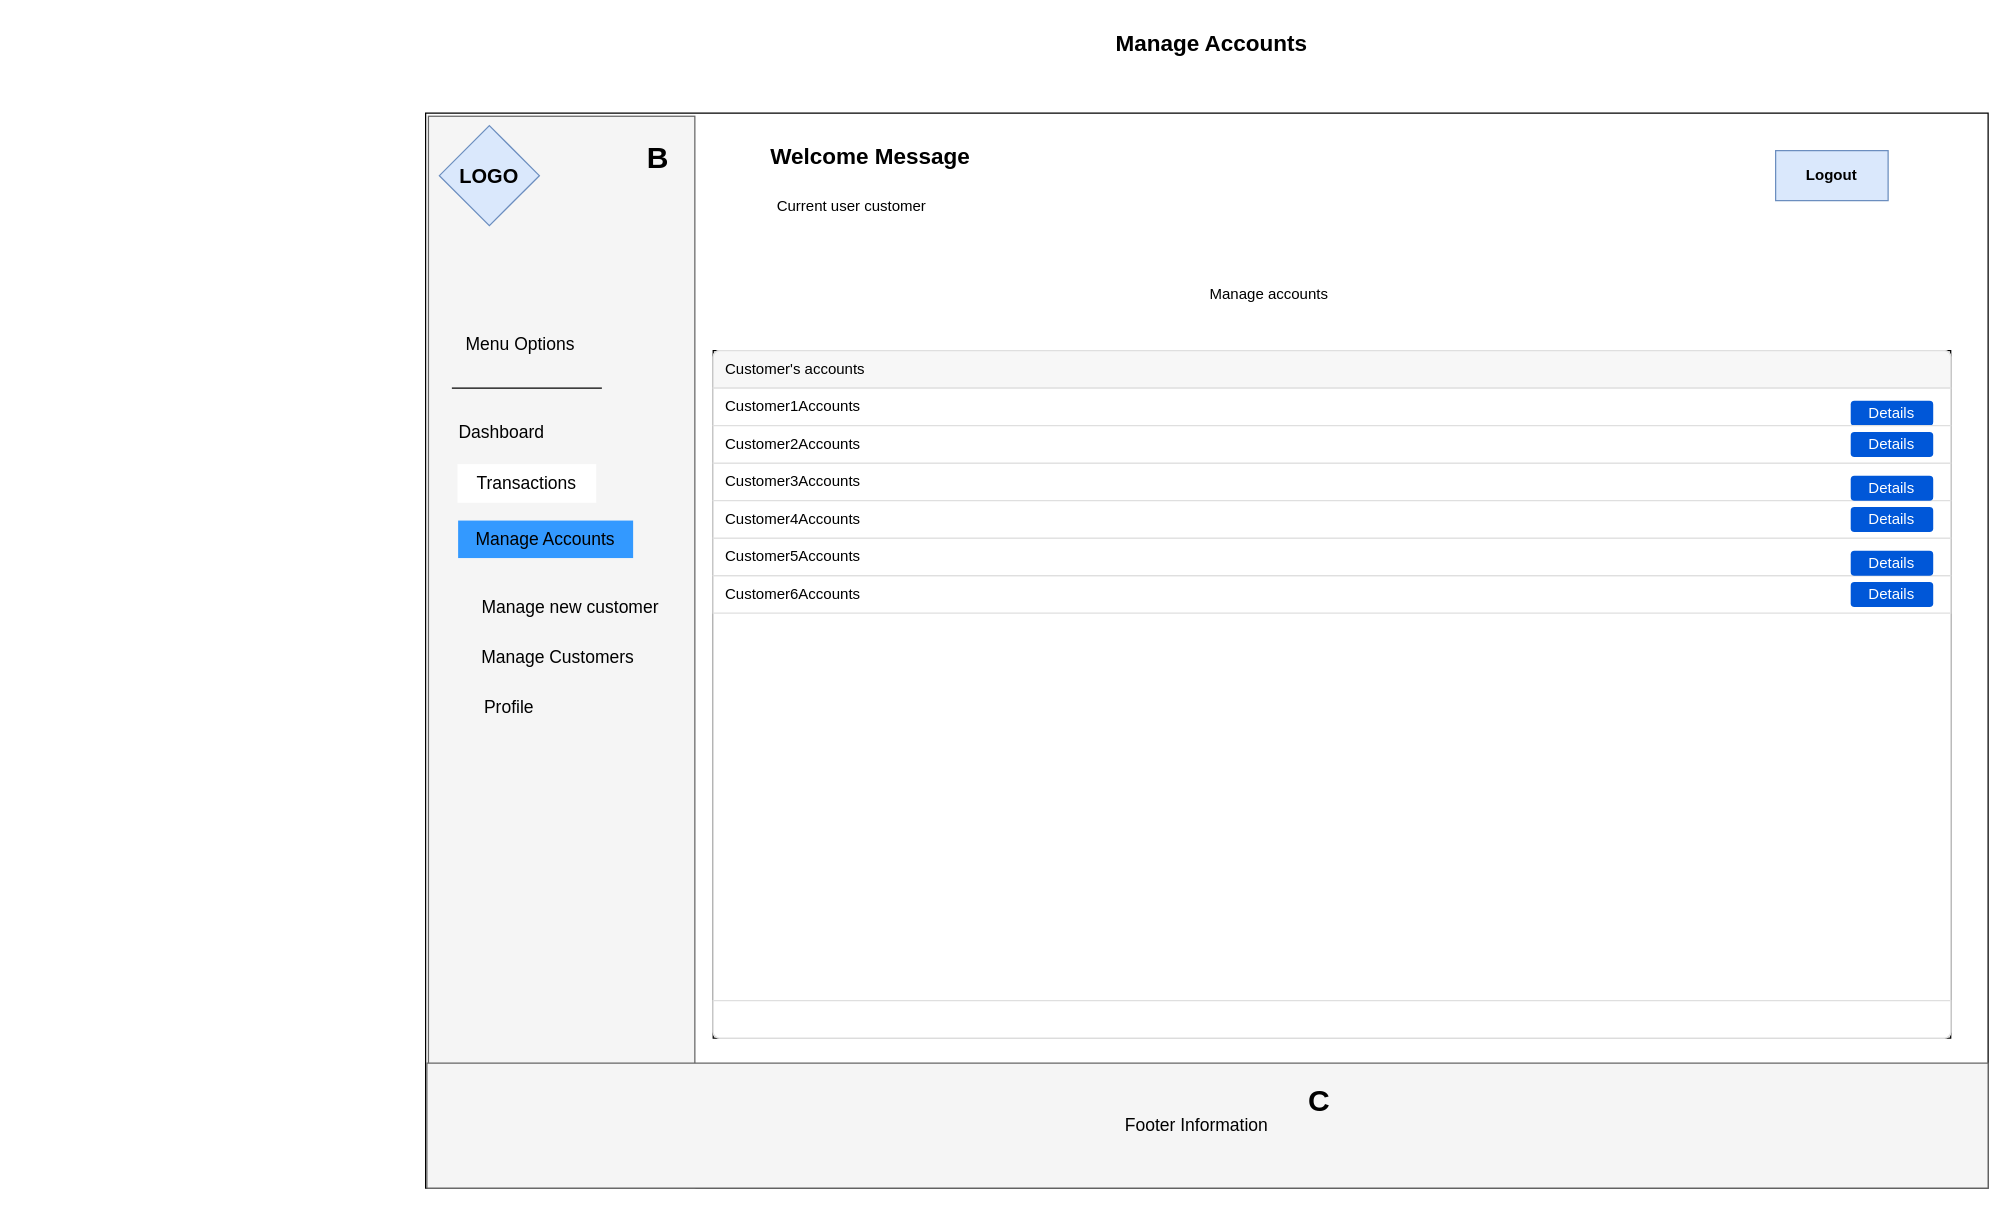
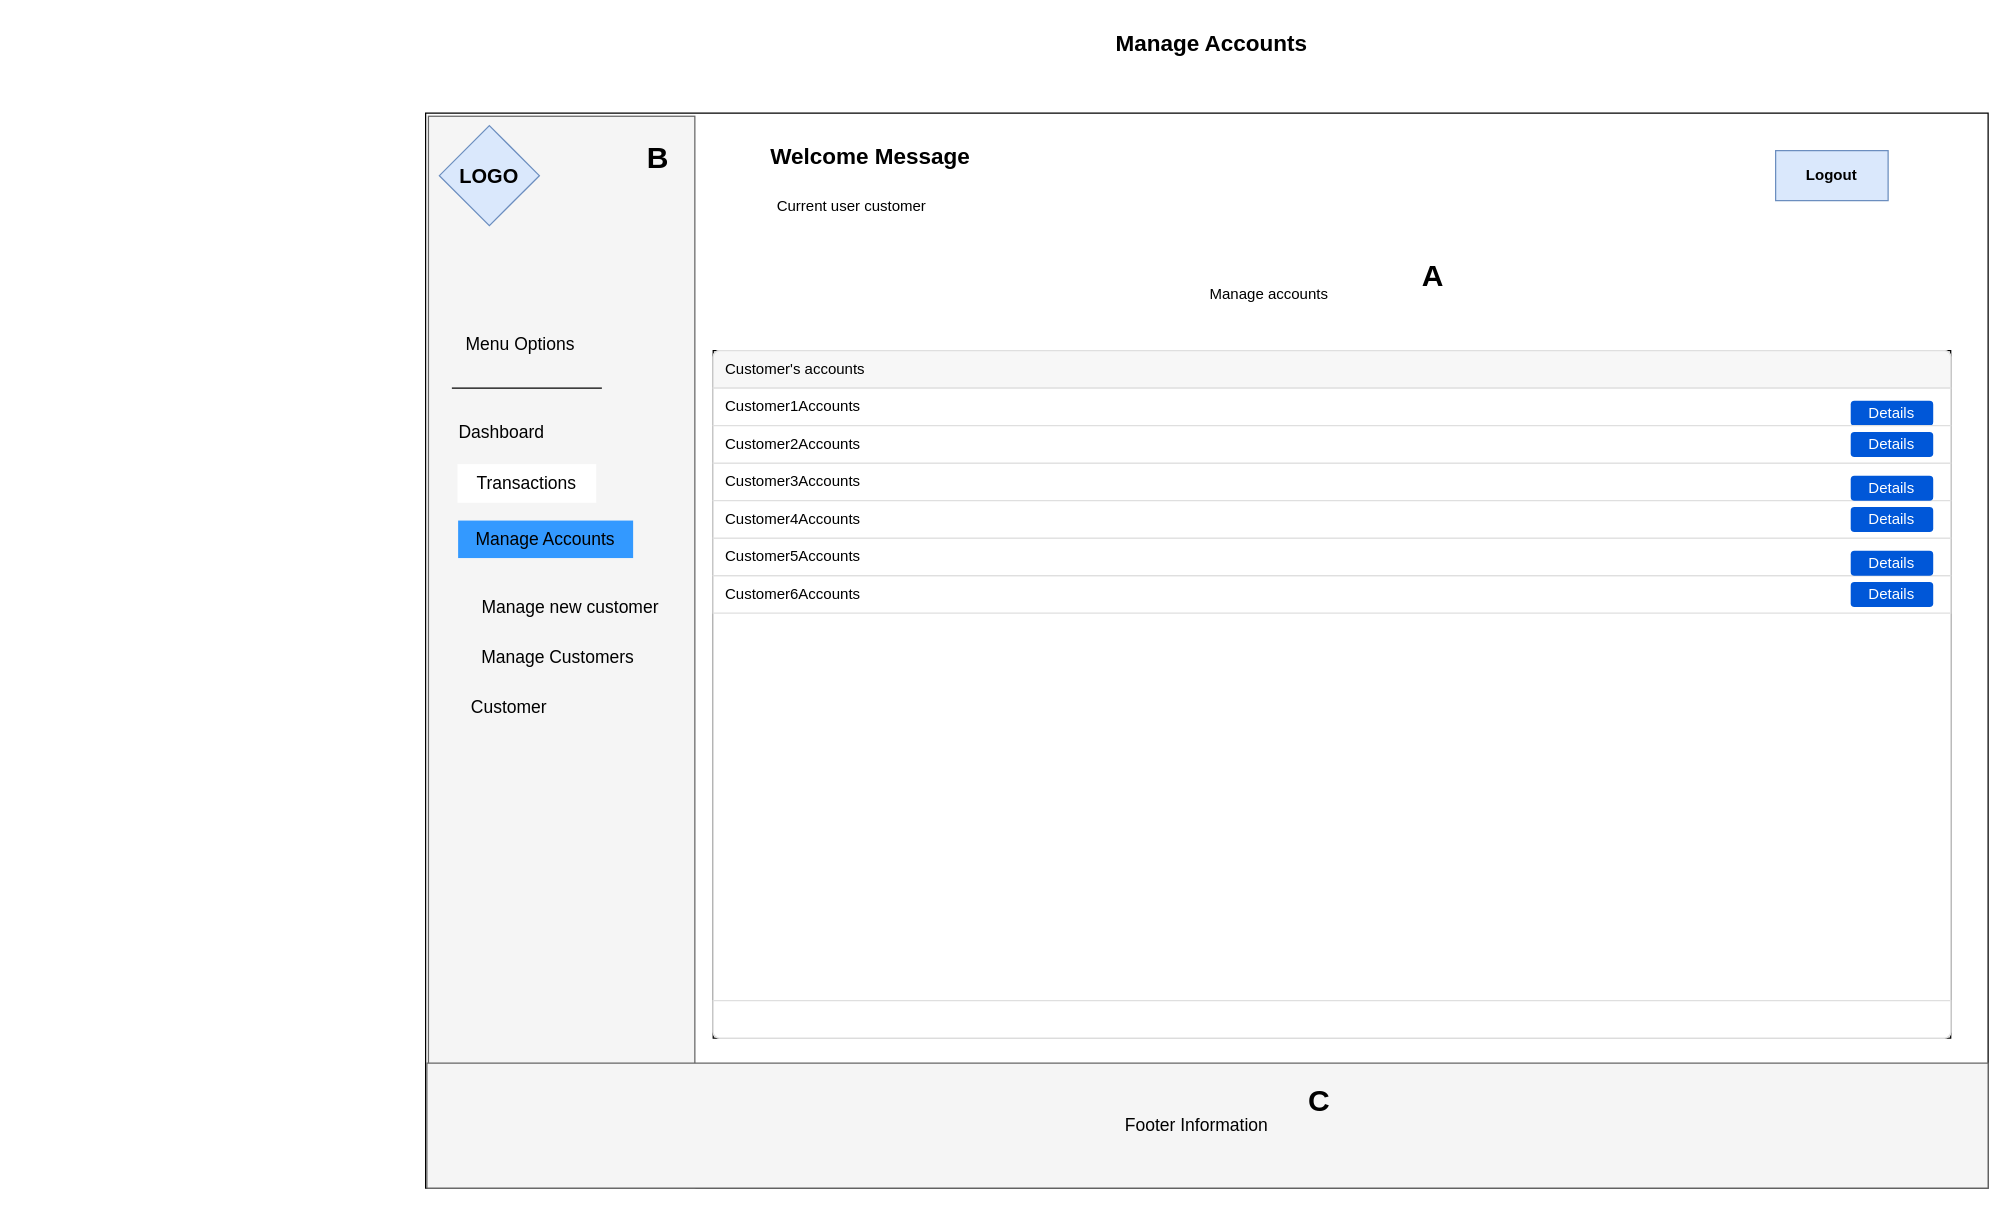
none -> (1433, 276)
(509, 707) -> (509, 707)
